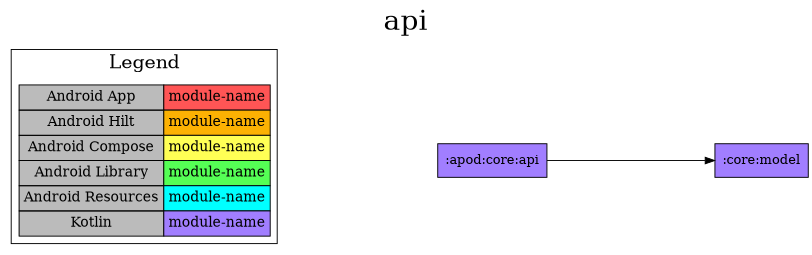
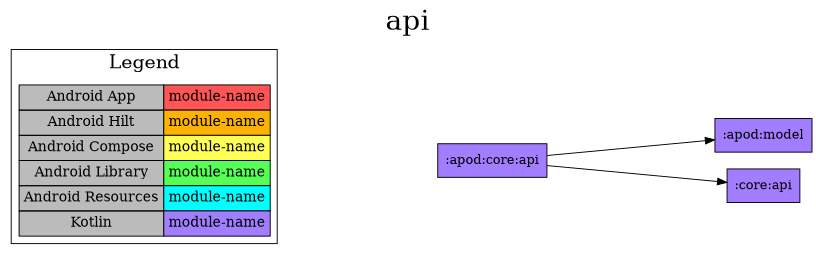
none -> (763, 135)
(762, 161) -> (763, 186)
